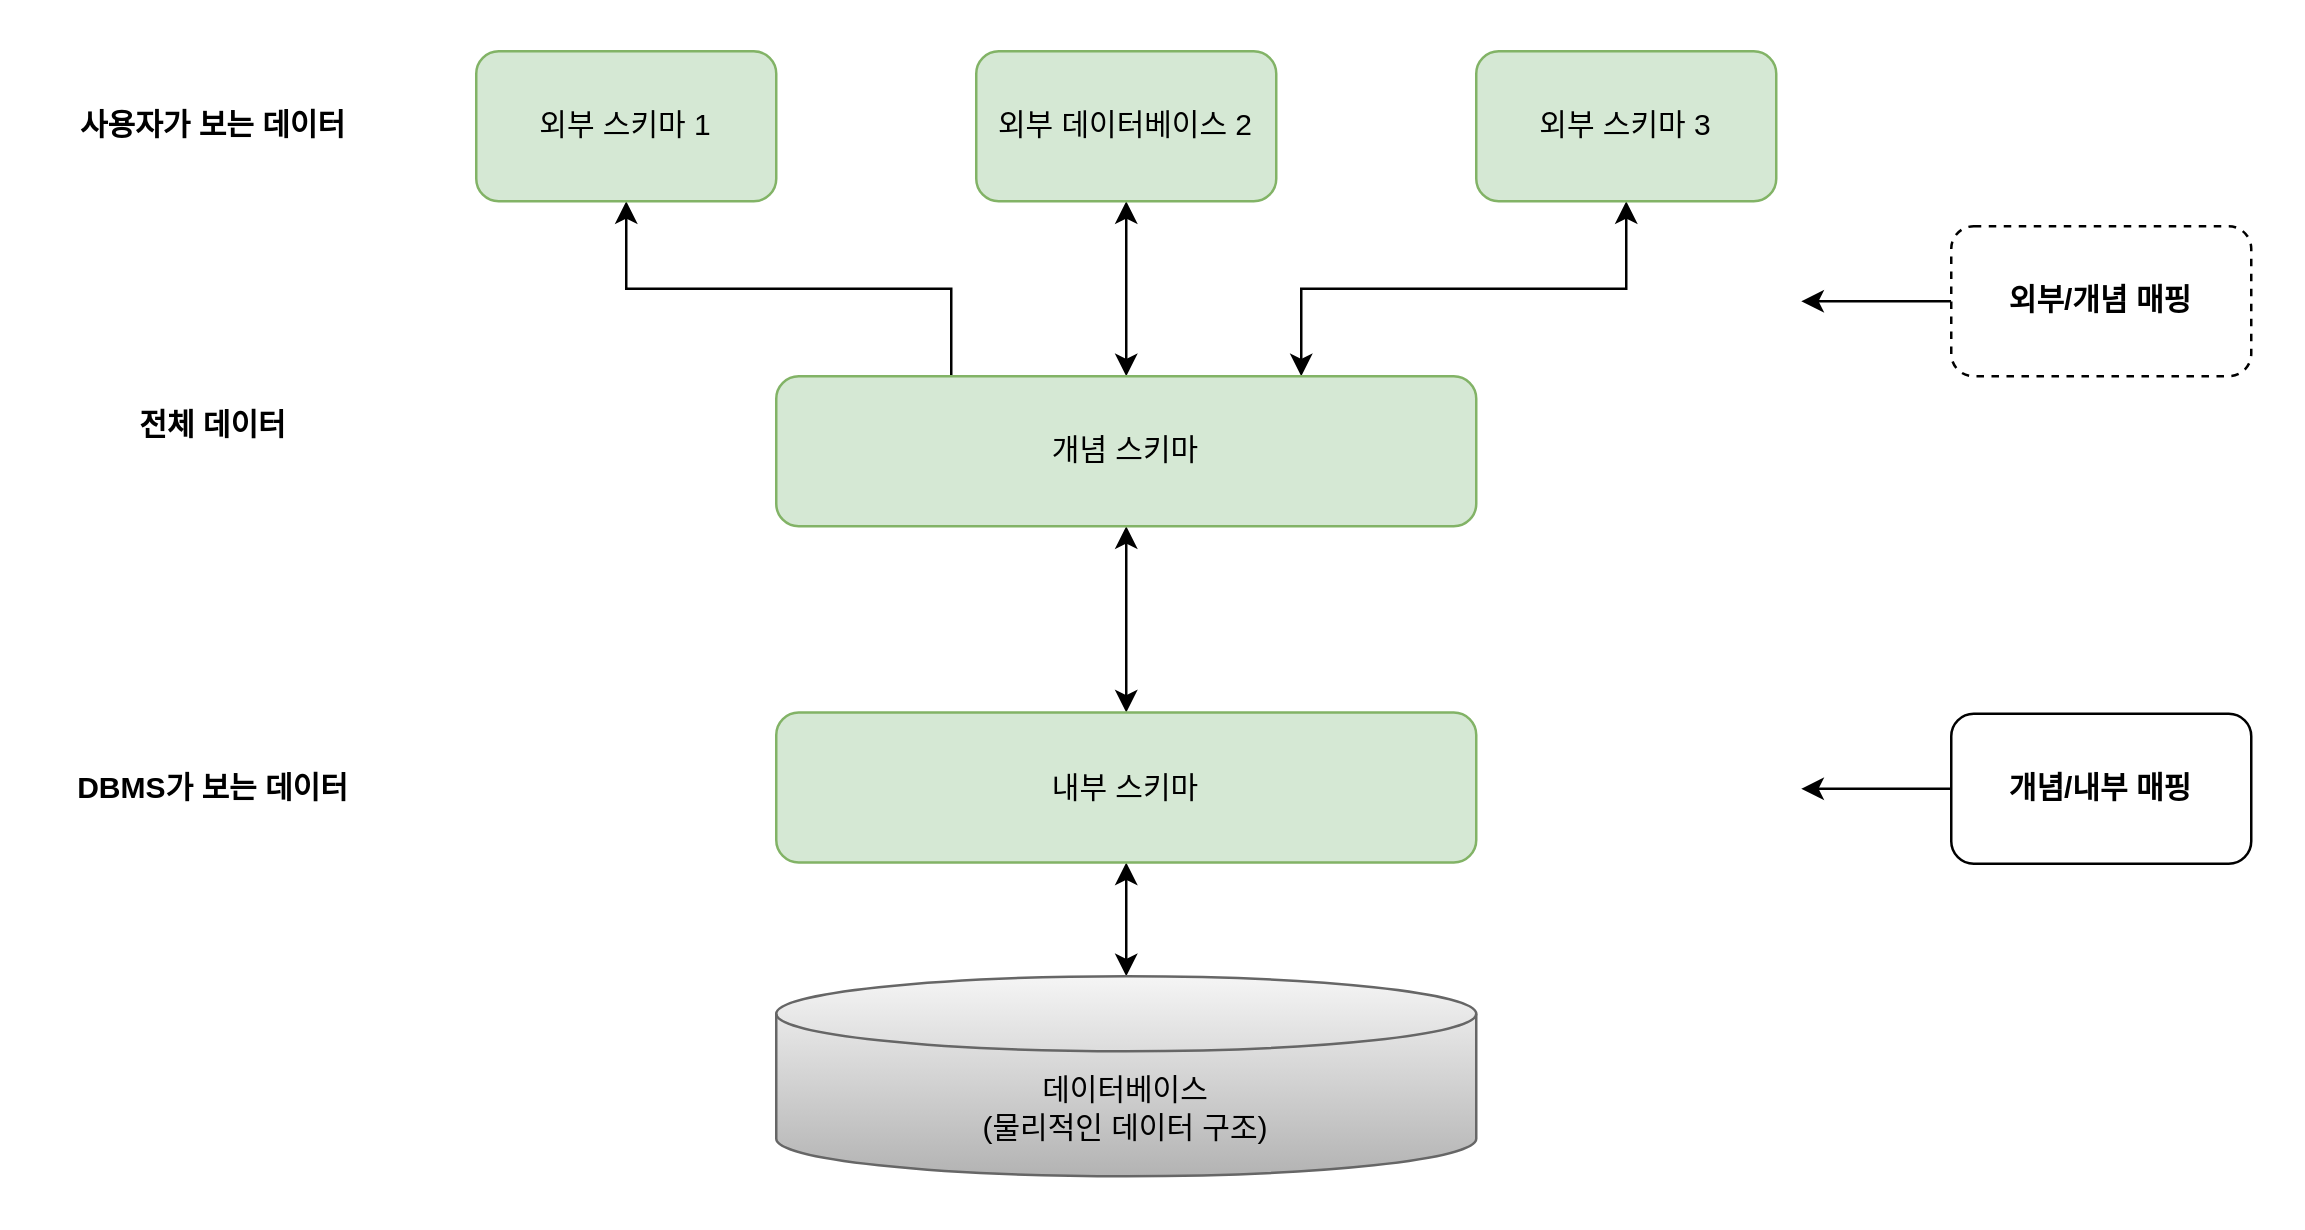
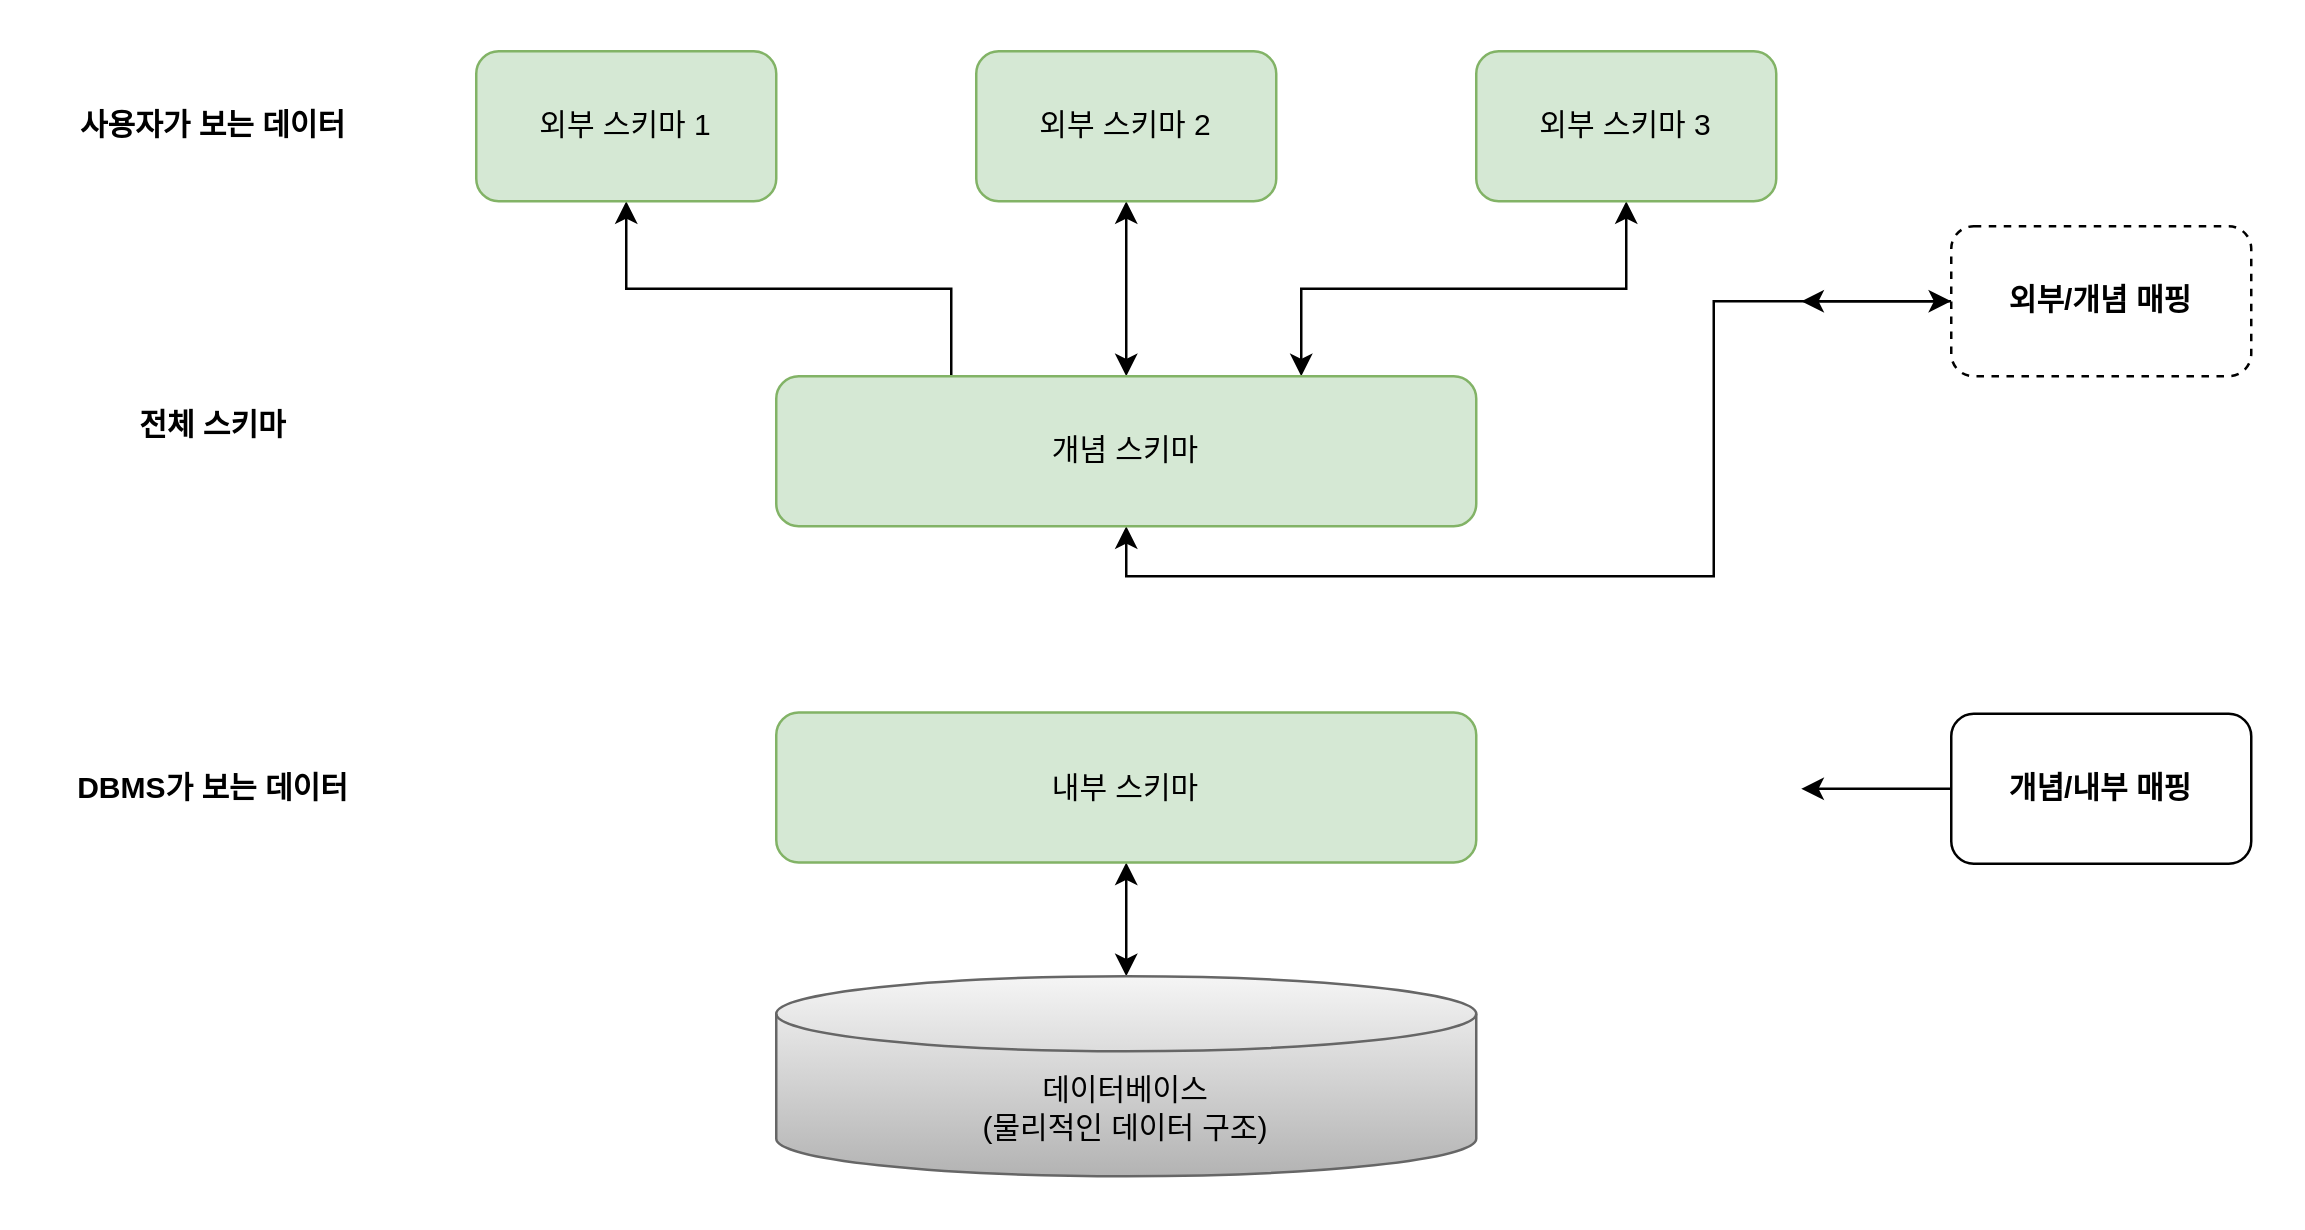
(1126, 126) -> (1126, 126)
(214, 426) -> (214, 426)
(1126, 634) -> (1601, 576)
